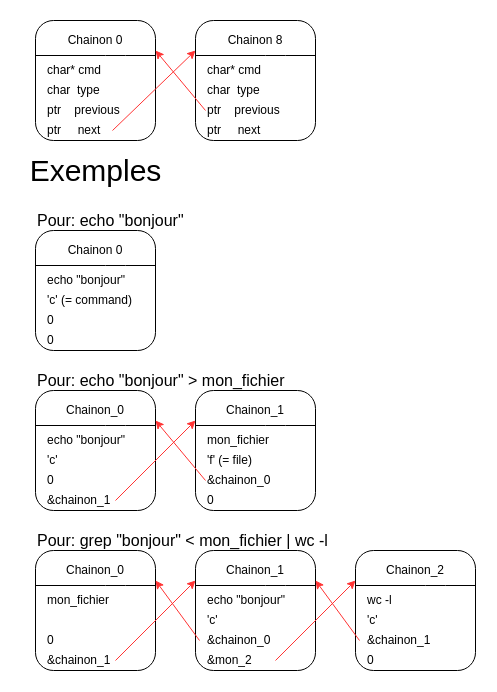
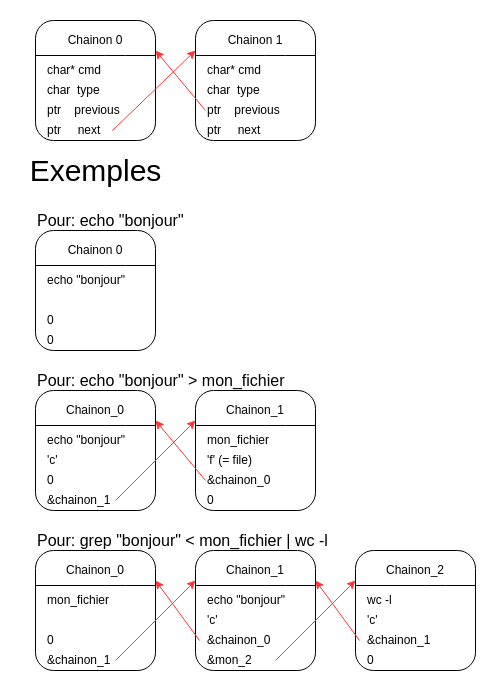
(256, 41) -> (256, 41)
(101, 301) -> none
